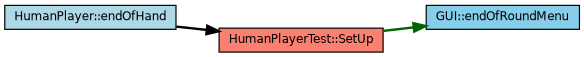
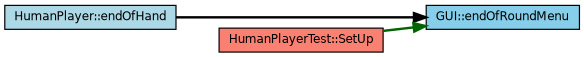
(191, 28) -> (295, 17)
